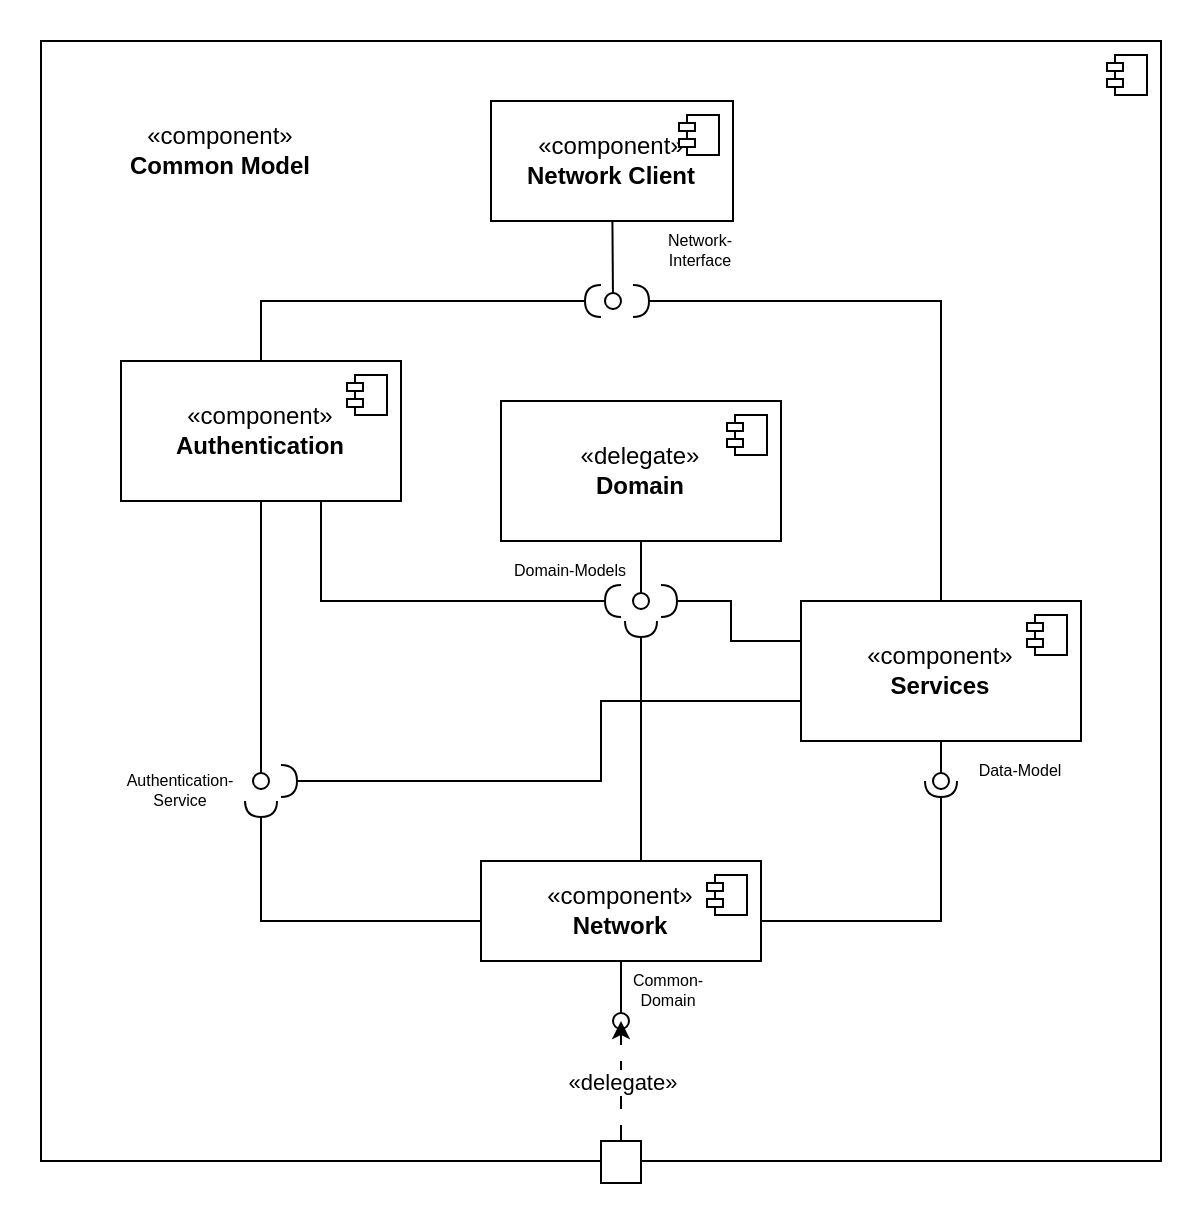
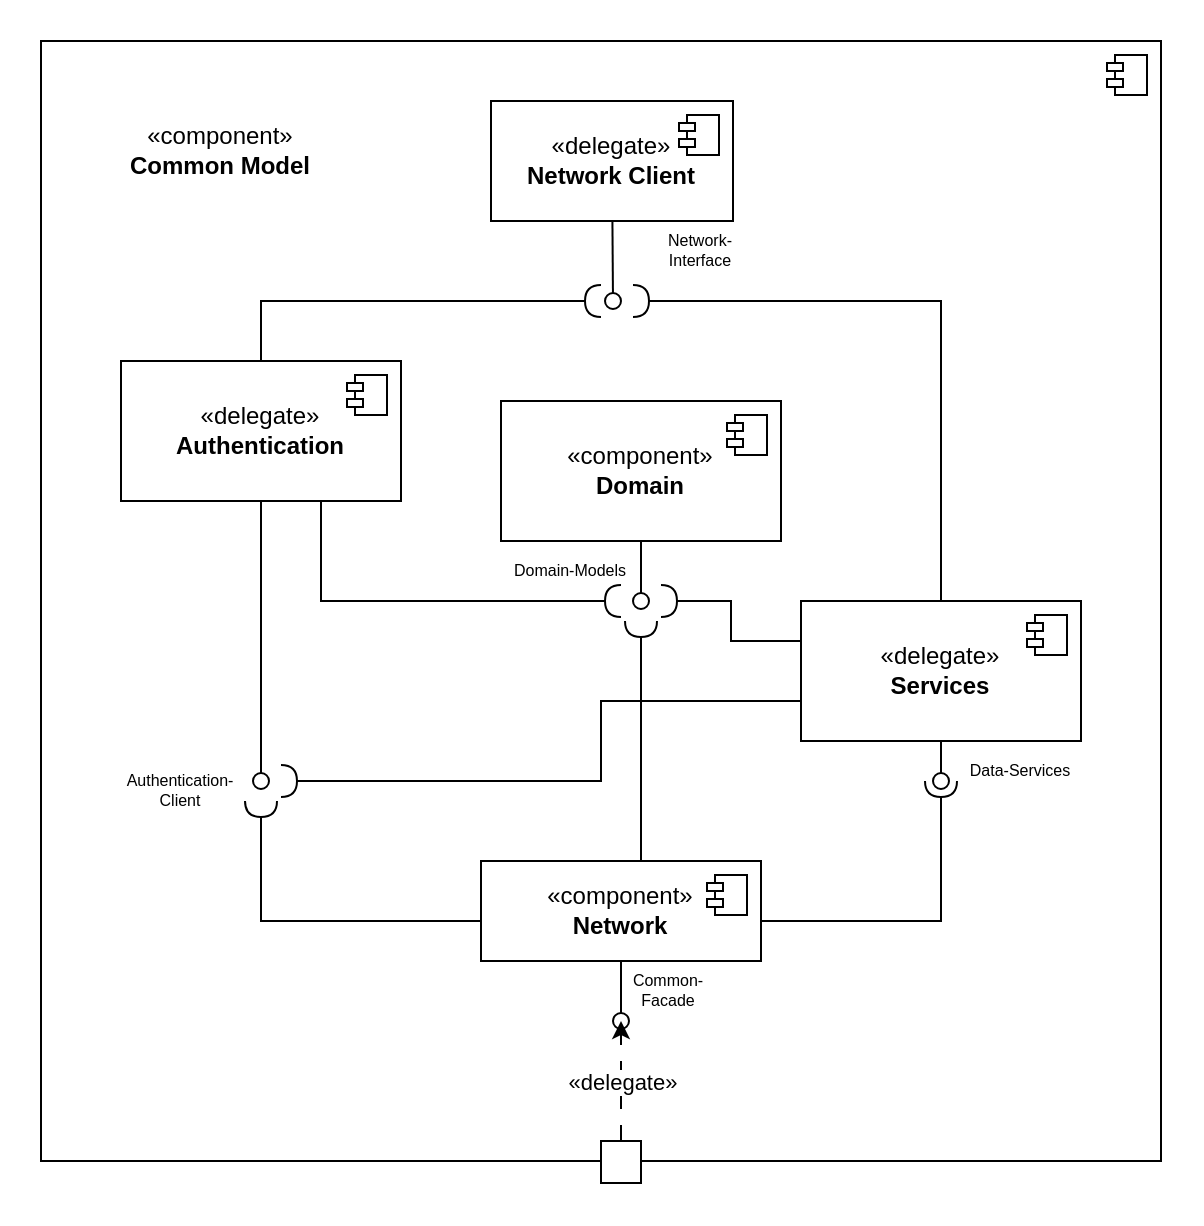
(612, 161) -> (612, 161)
(261, 431) -> (261, 431)
(641, 471) -> (641, 471)
(941, 671) -> (941, 671)
(1021, 771) -> (1021, 771)
(181, 791) -> (181, 791)
(669, 991) -> (669, 991)
